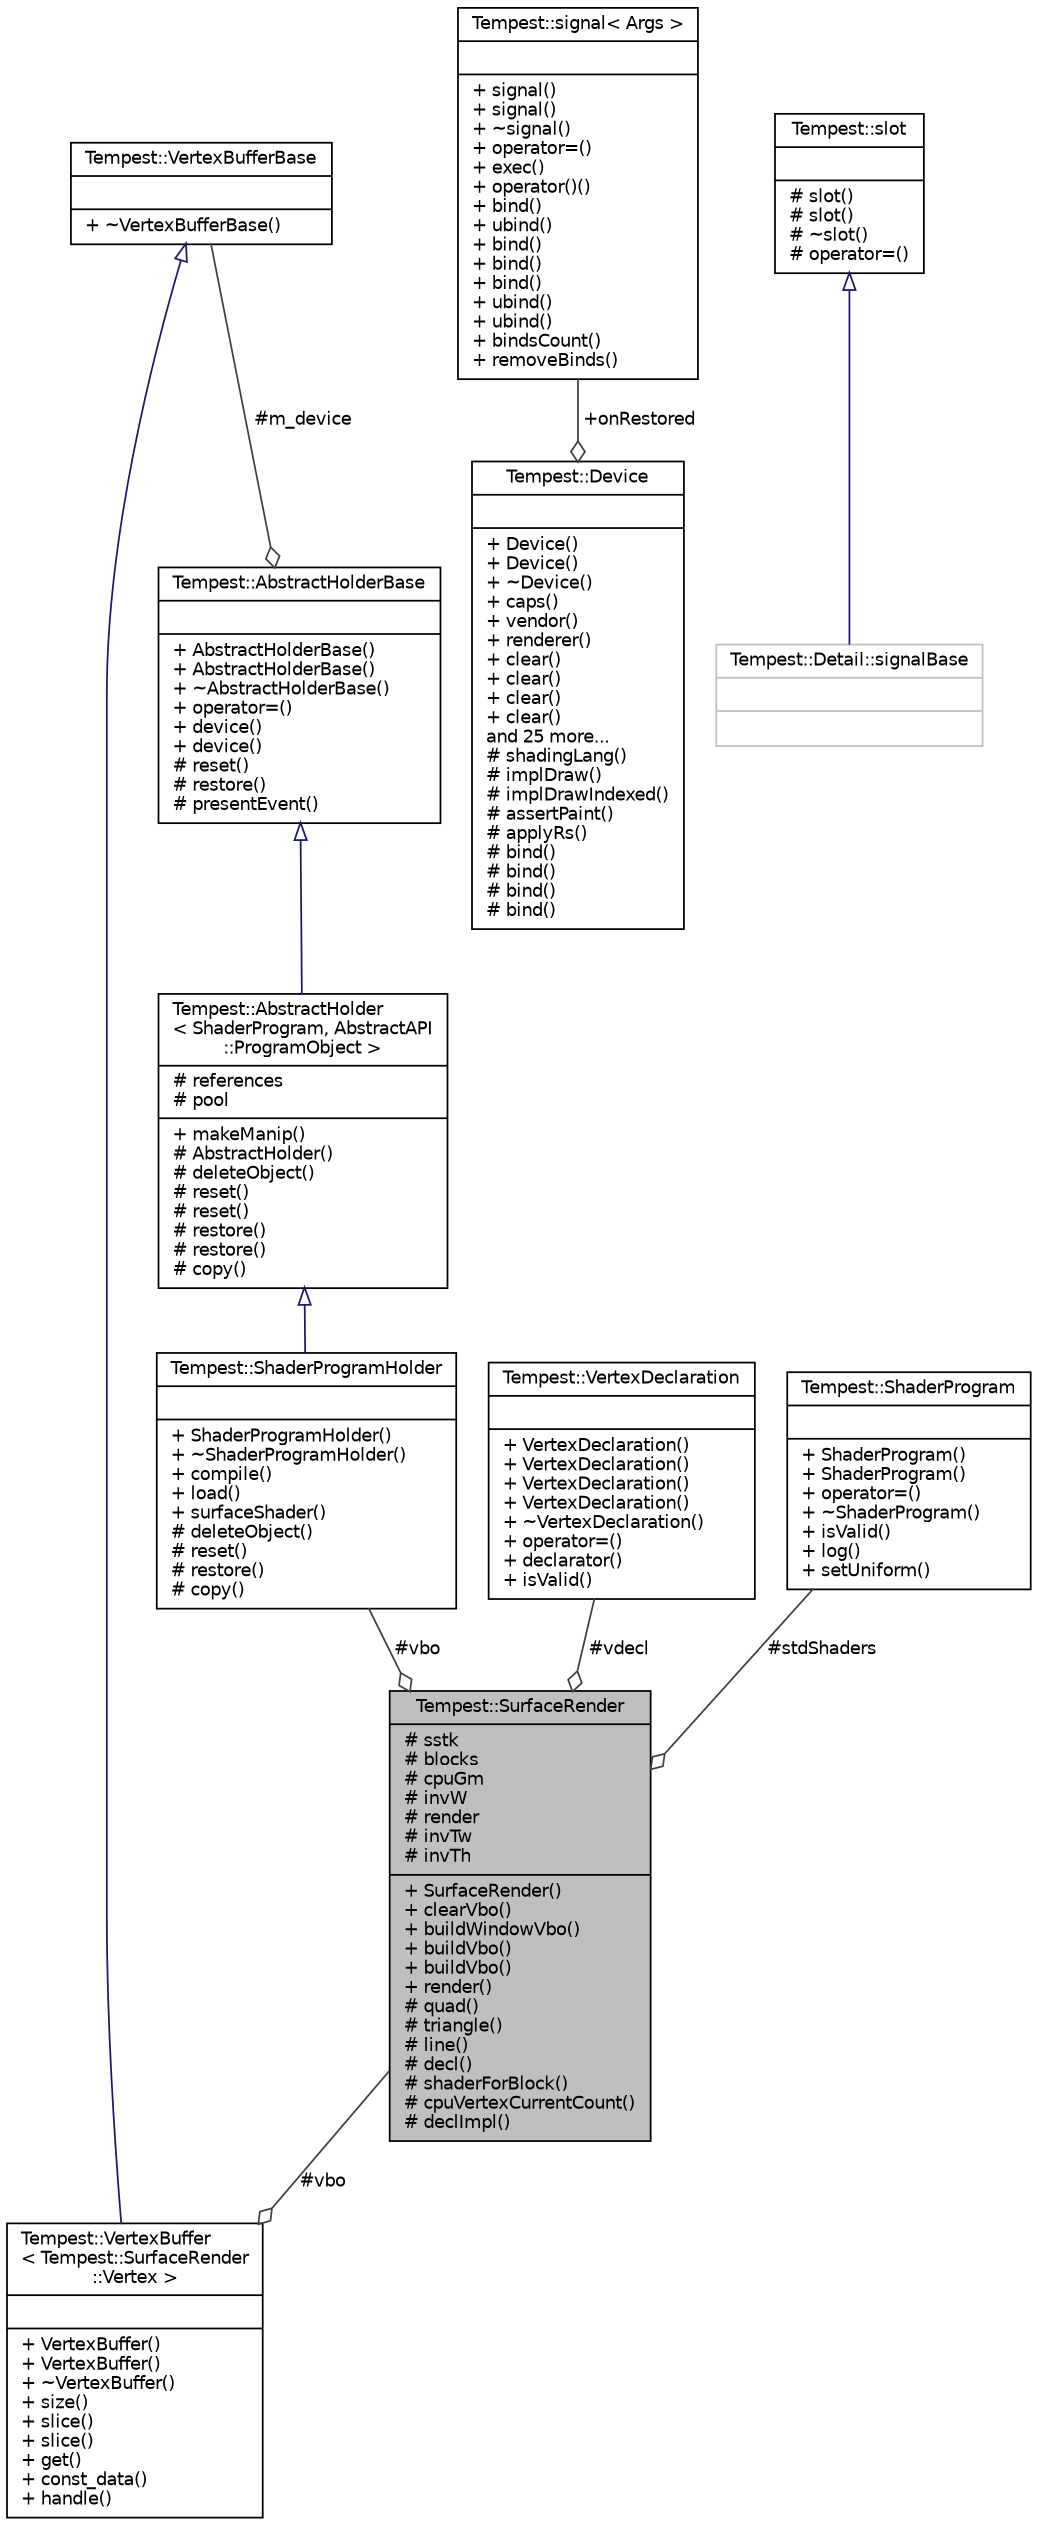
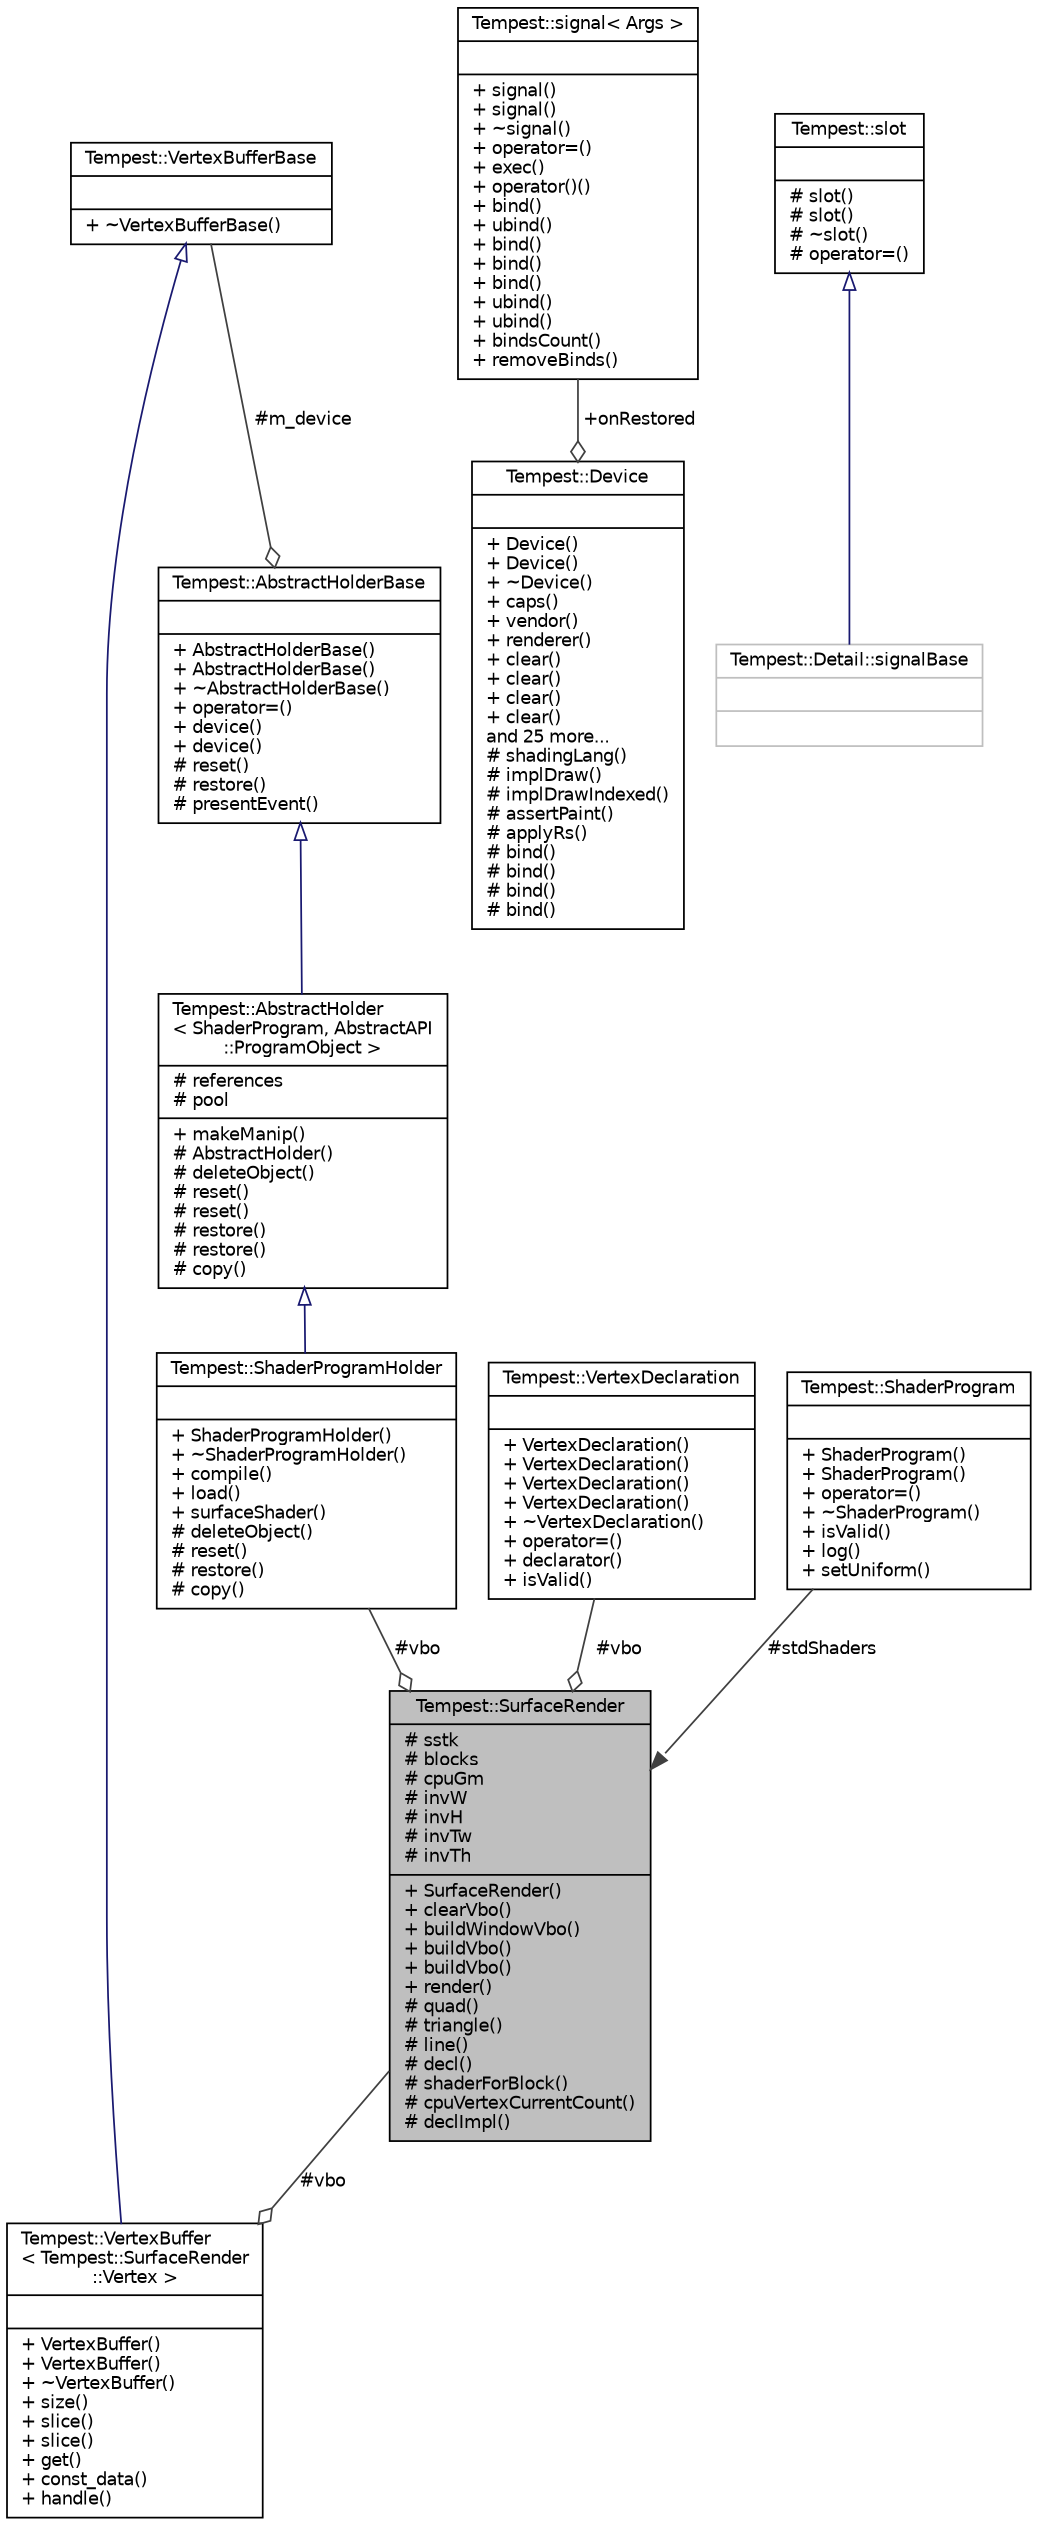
(616, 1650) -> (616, 1650)
(739, 1671) -> (739, 1671)
(441, 1818) -> (433, 1818)
